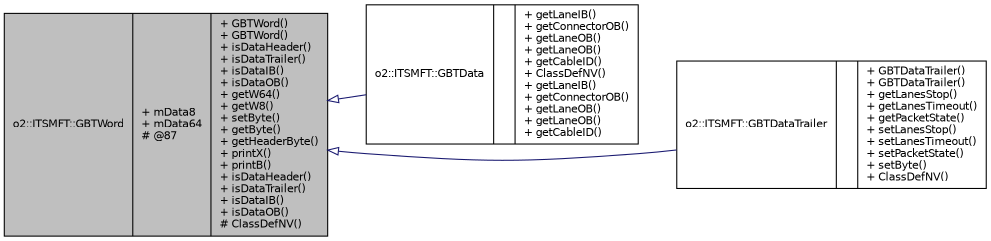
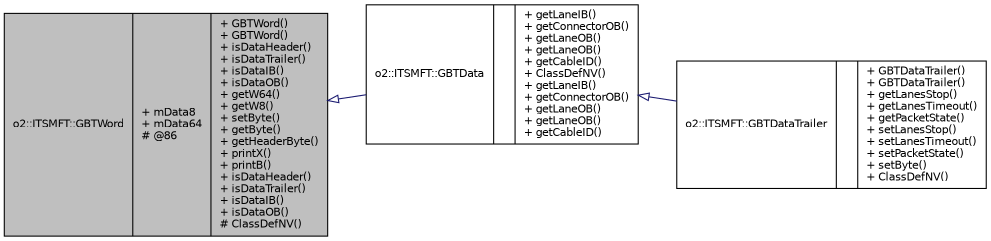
(160, 136) -> (160, 136)
(508, 160) -> (663, 99)
